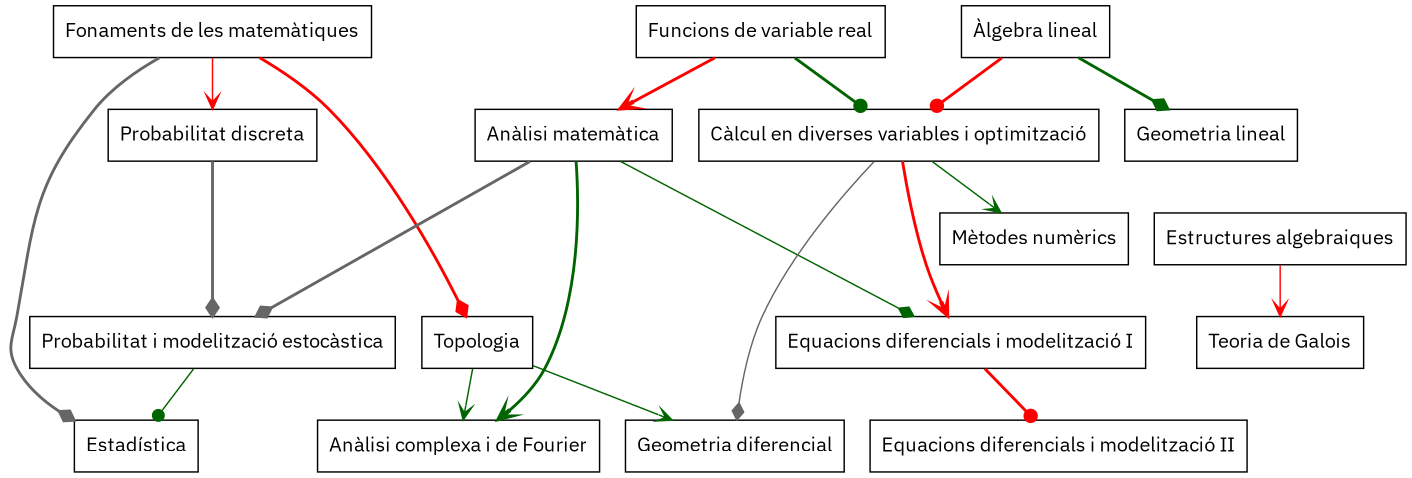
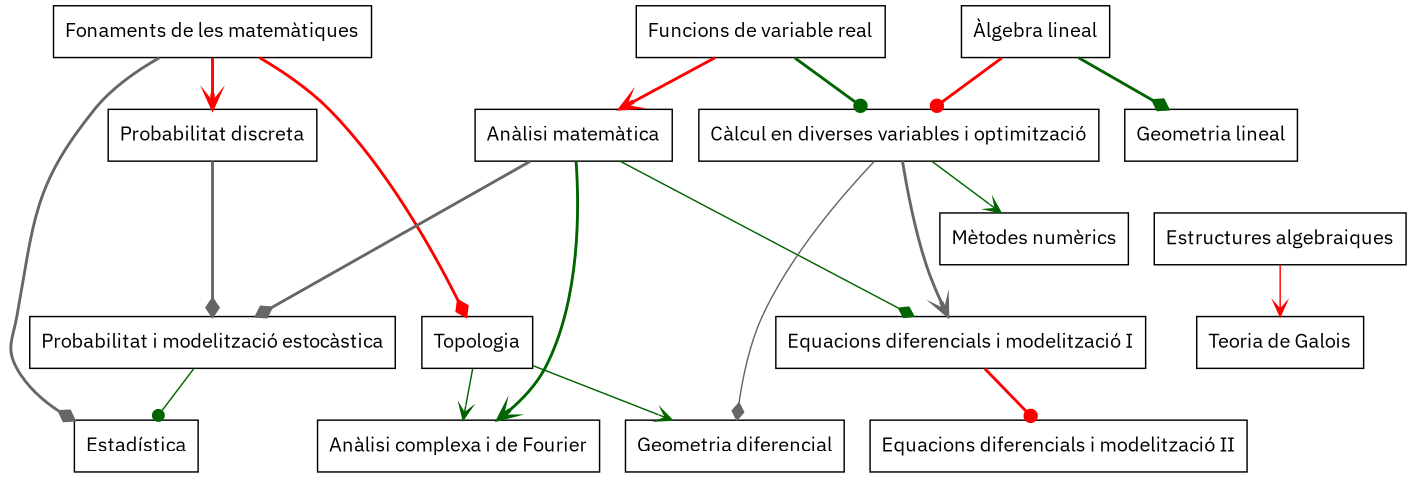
(213, 76) -> (213, 76)
(917, 233) -> (917, 233)
